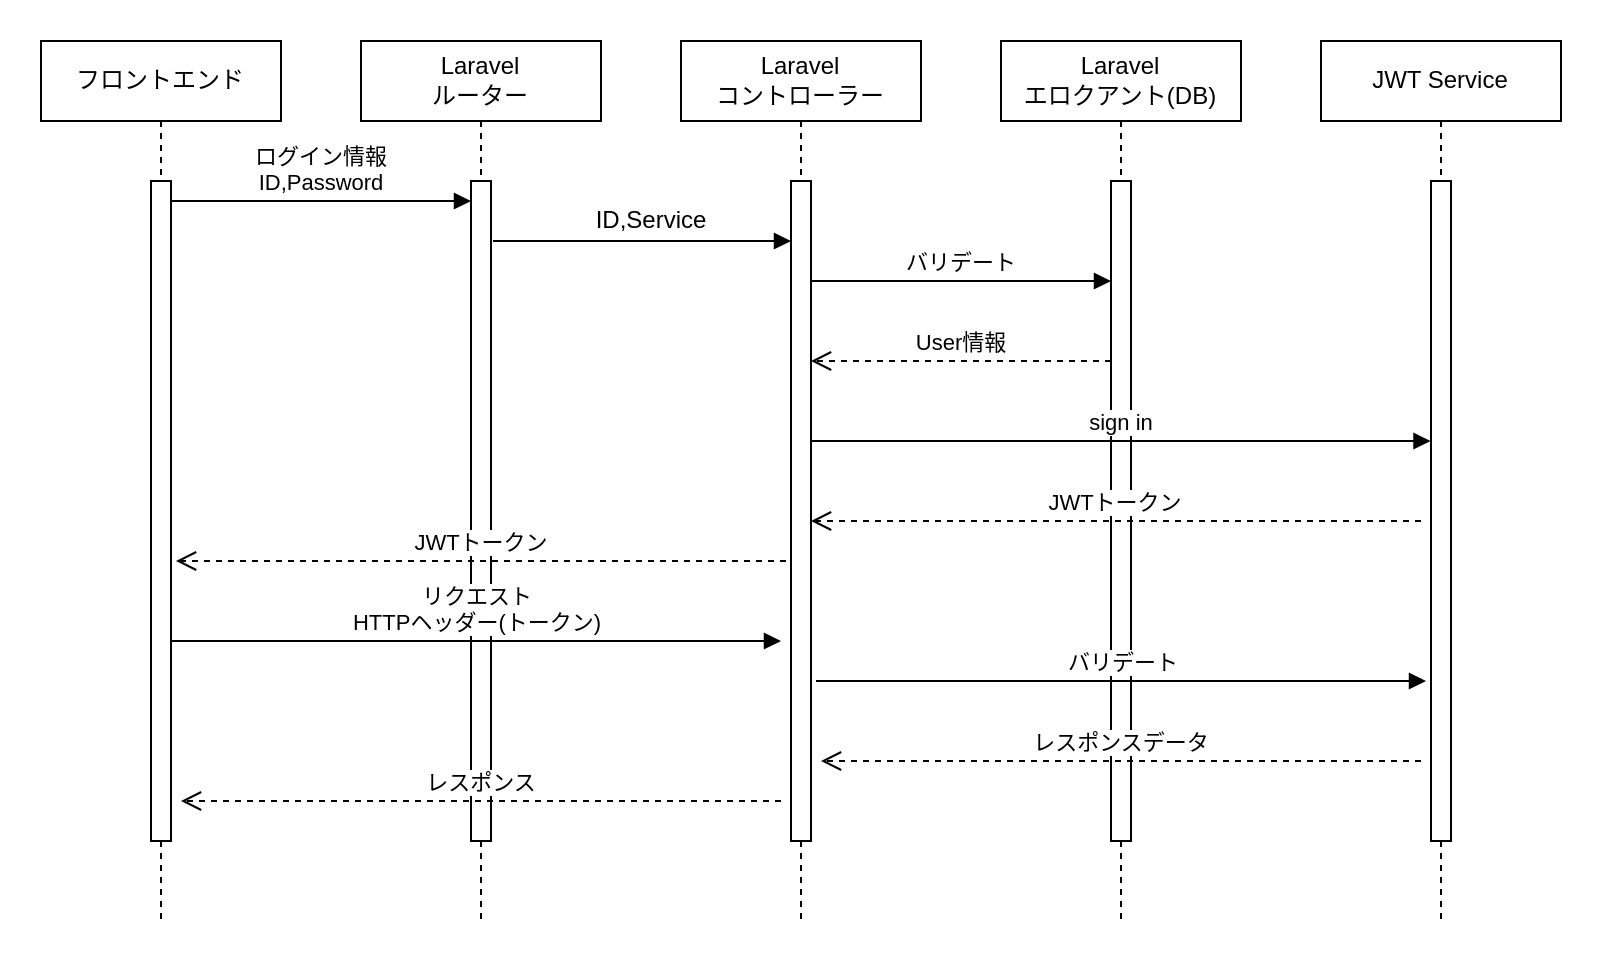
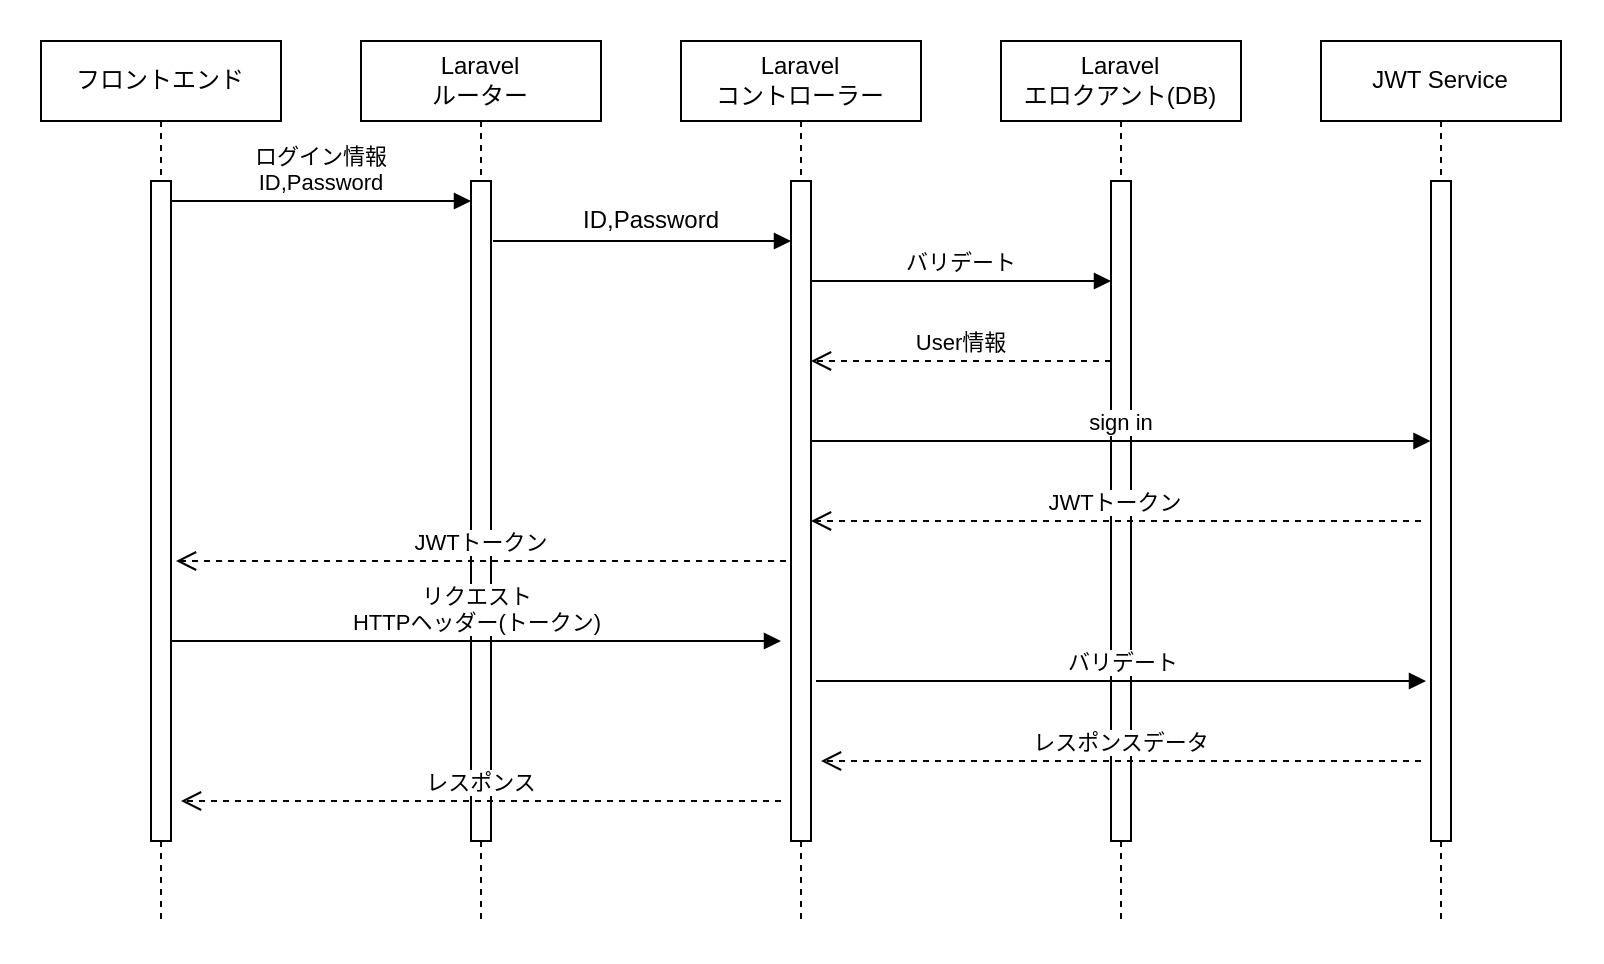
(652, 221) -> (652, 221)
